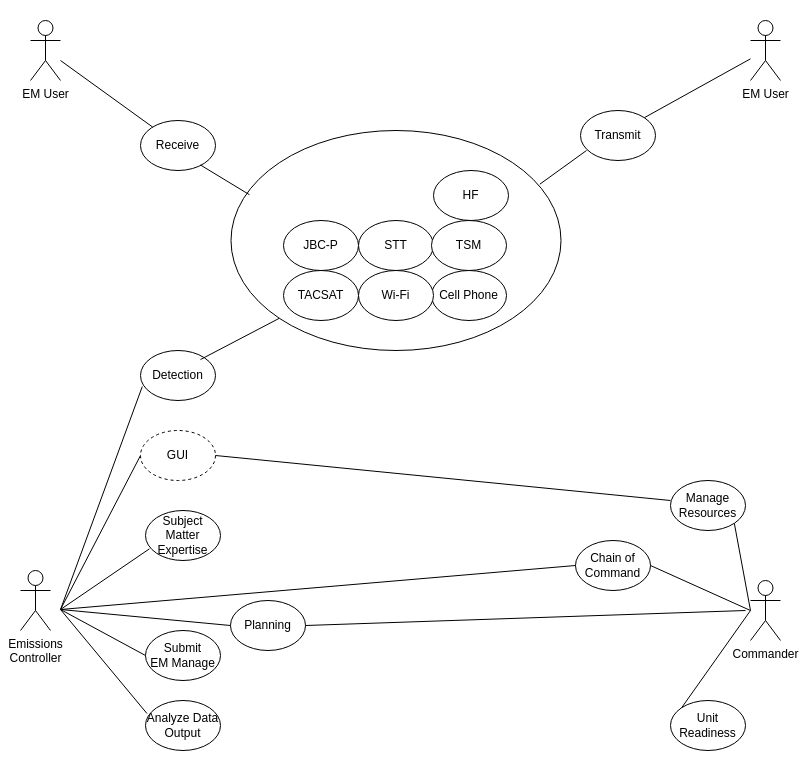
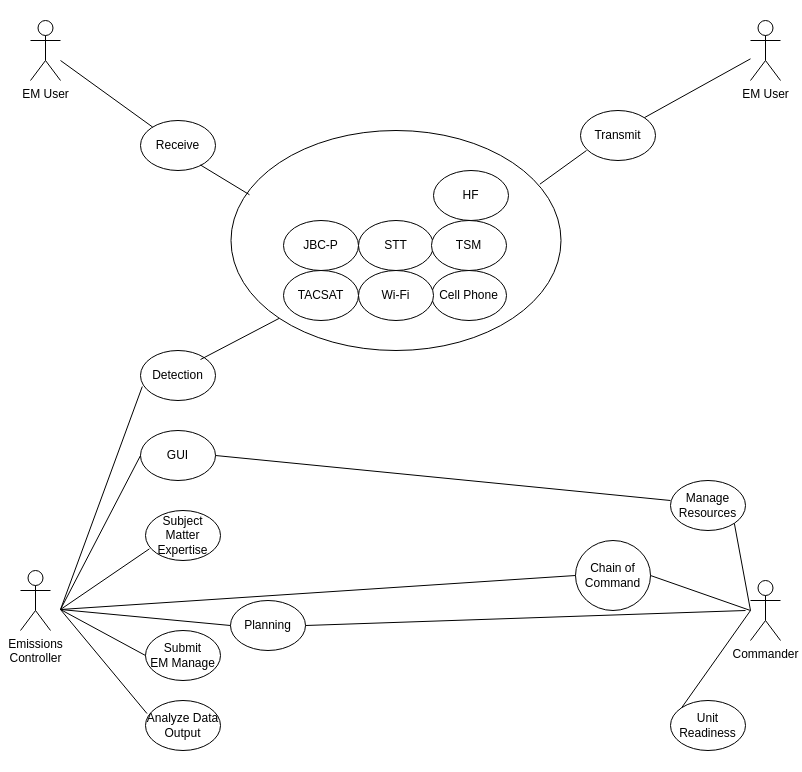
(178, 456) -> (178, 456)
(613, 566) -> (613, 576)
